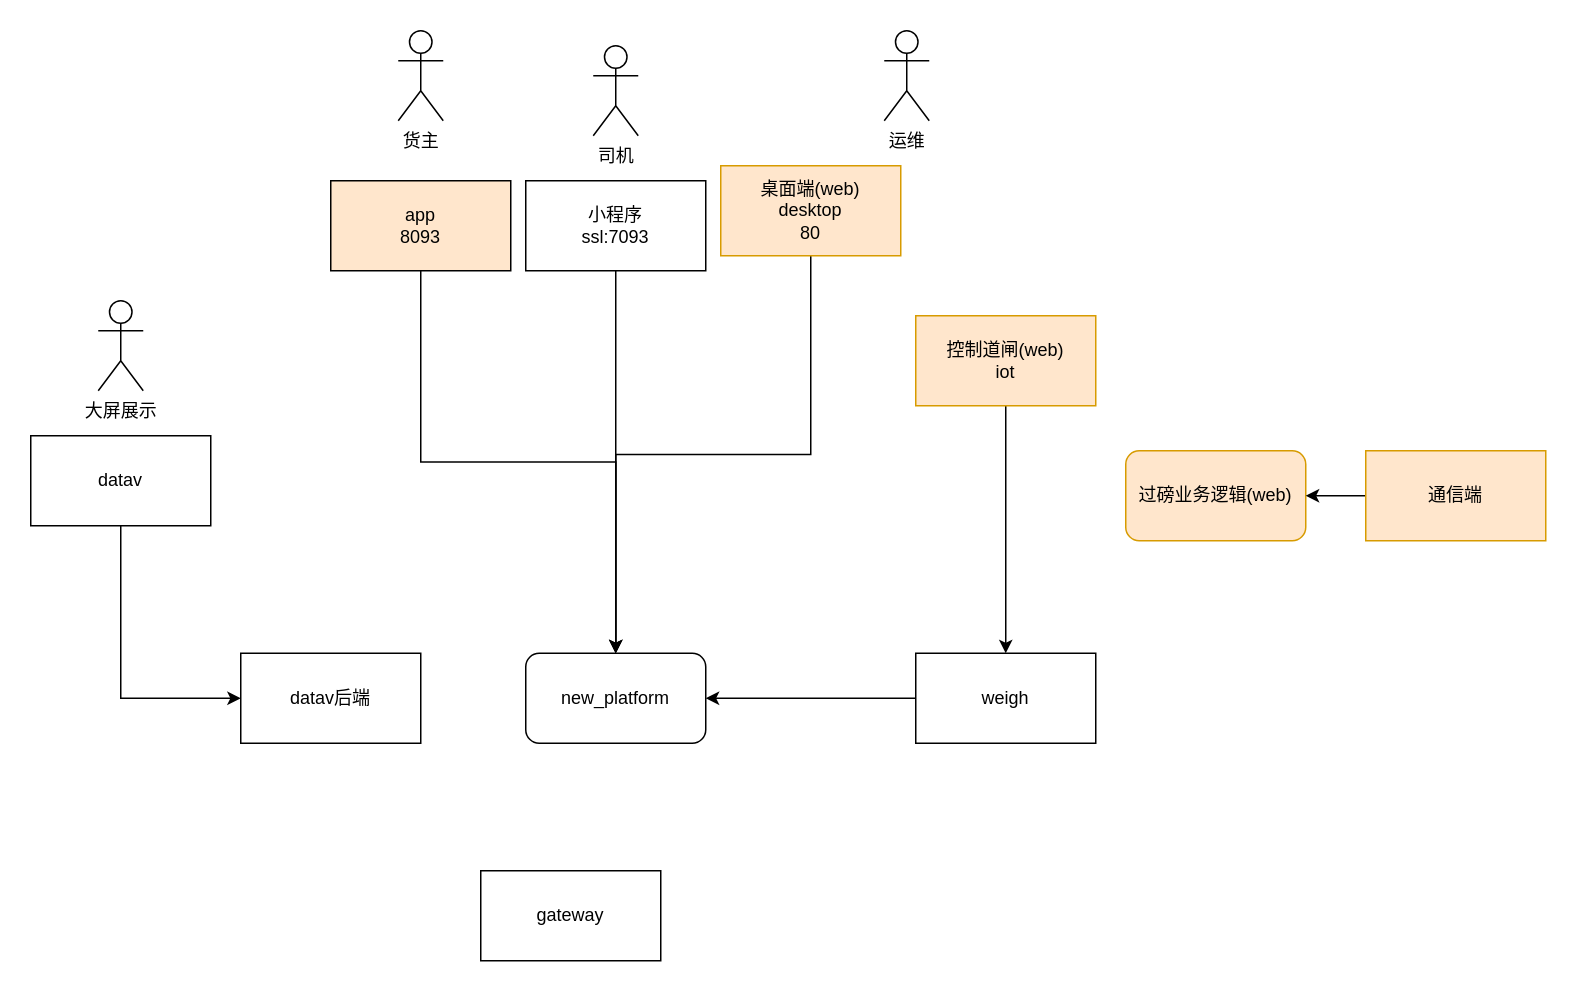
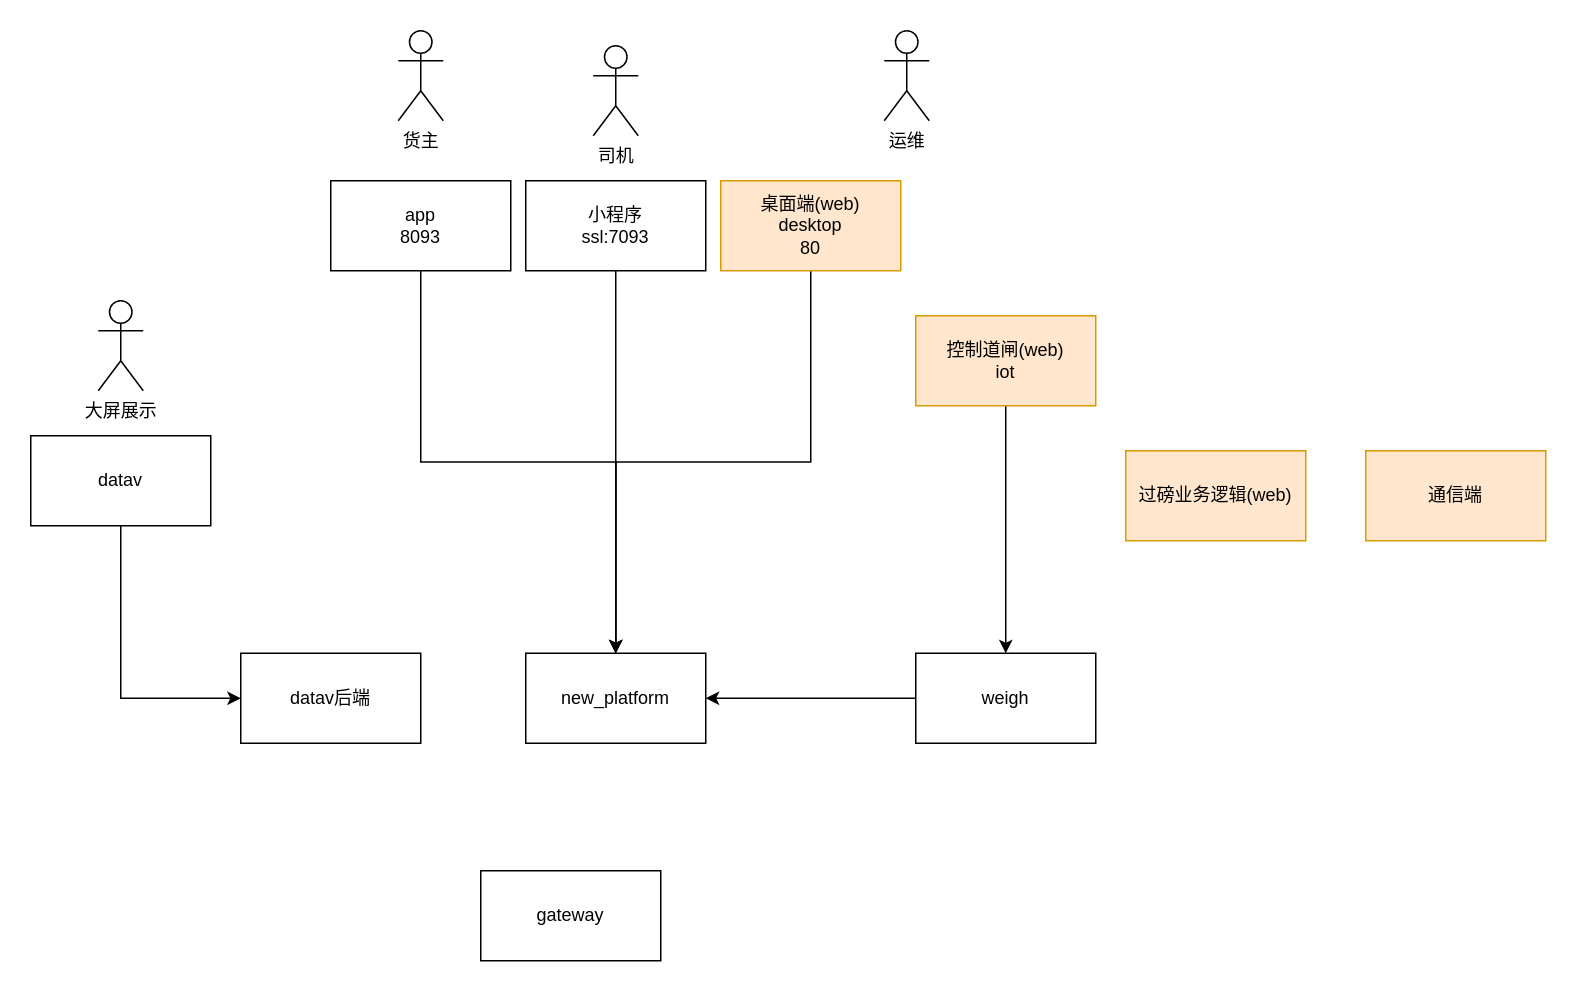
(811, 211) -> (811, 226)
(421, 226) -> (421, 226)
(1216, 496) -> (1216, 496)
(1341, 496) -> none
(616, 698) -> (616, 698)
